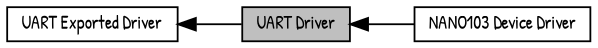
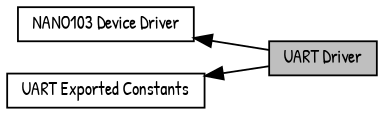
(92, 24) -> (106, 91)
(391, 24) -> (241, 45)
